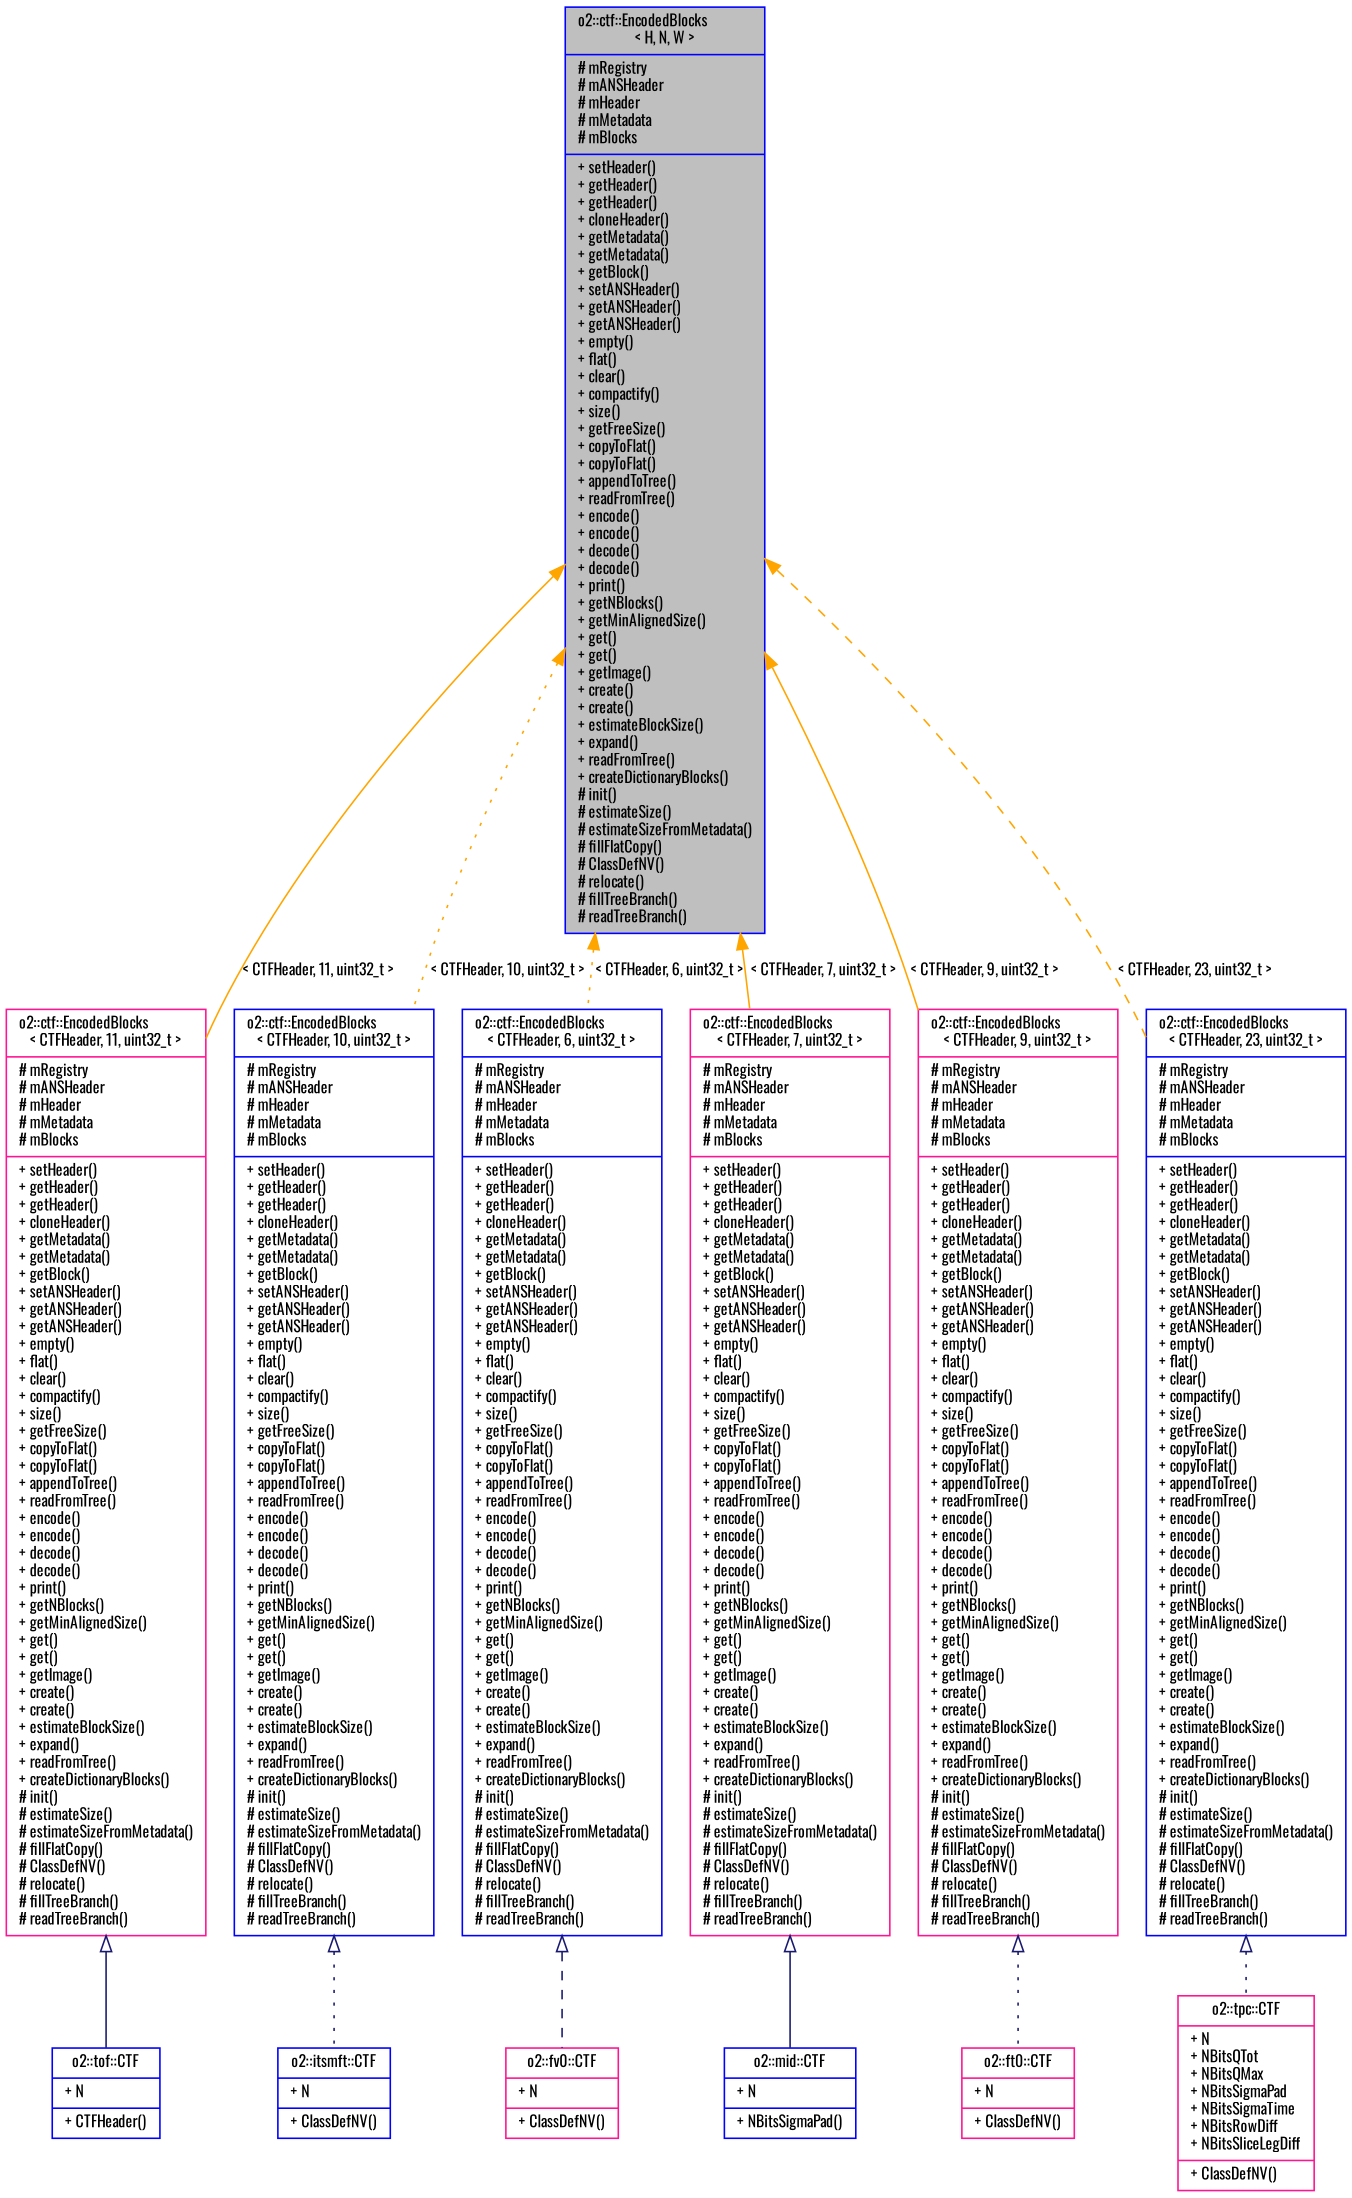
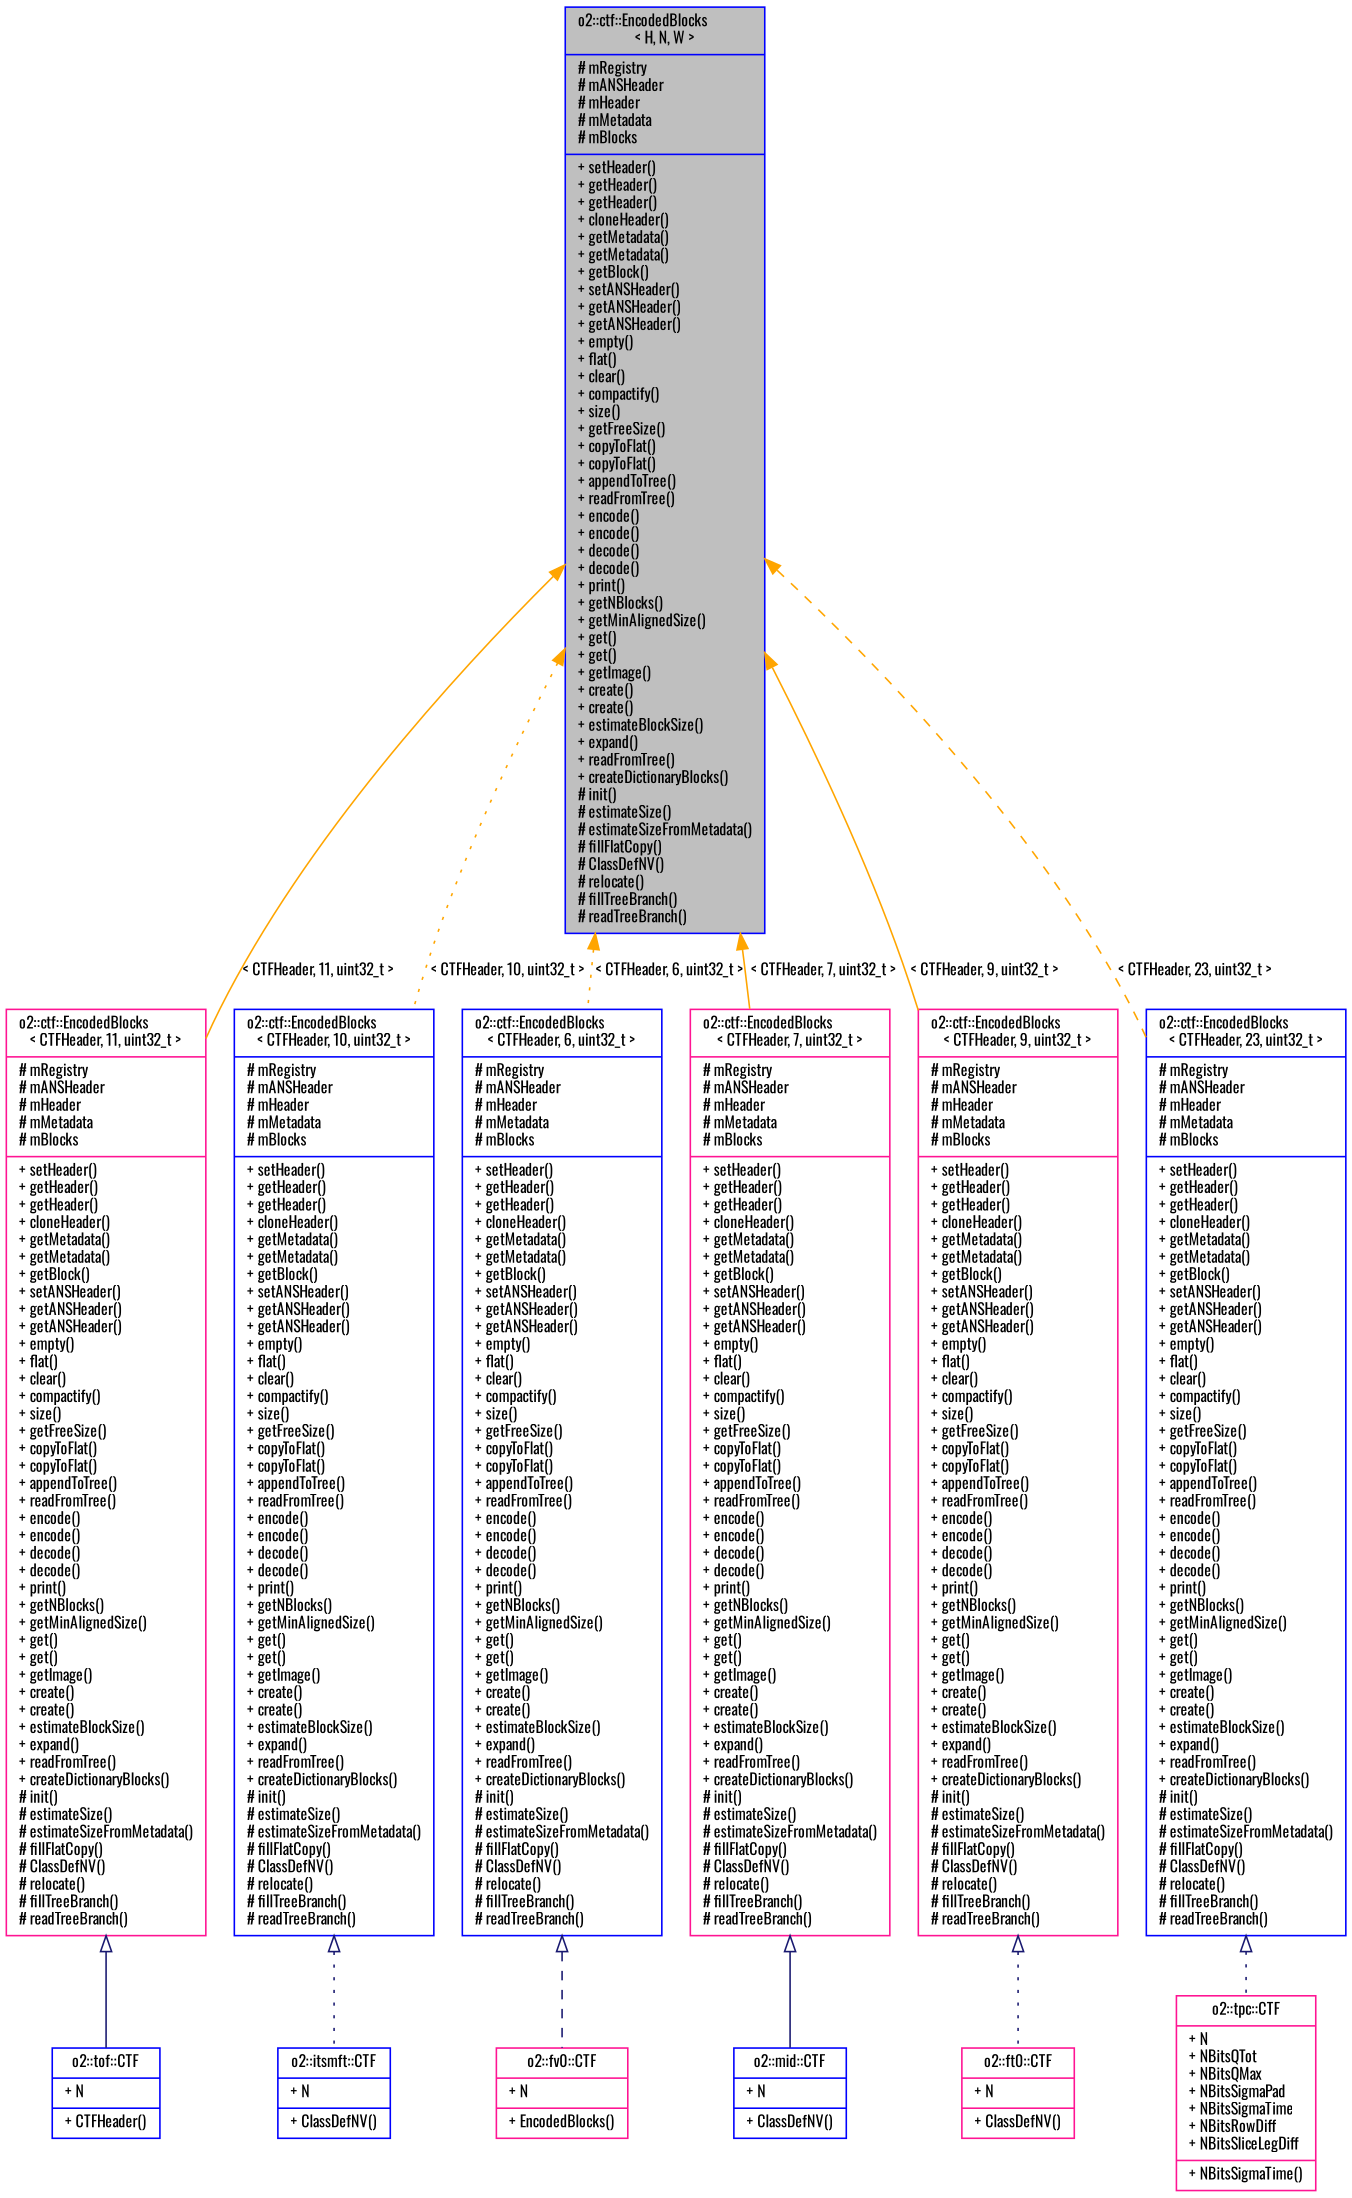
(562, 2122) -> (562, 2122)
(790, 2122) -> (790, 2122)
(1234, 2175) -> (1246, 2175)
